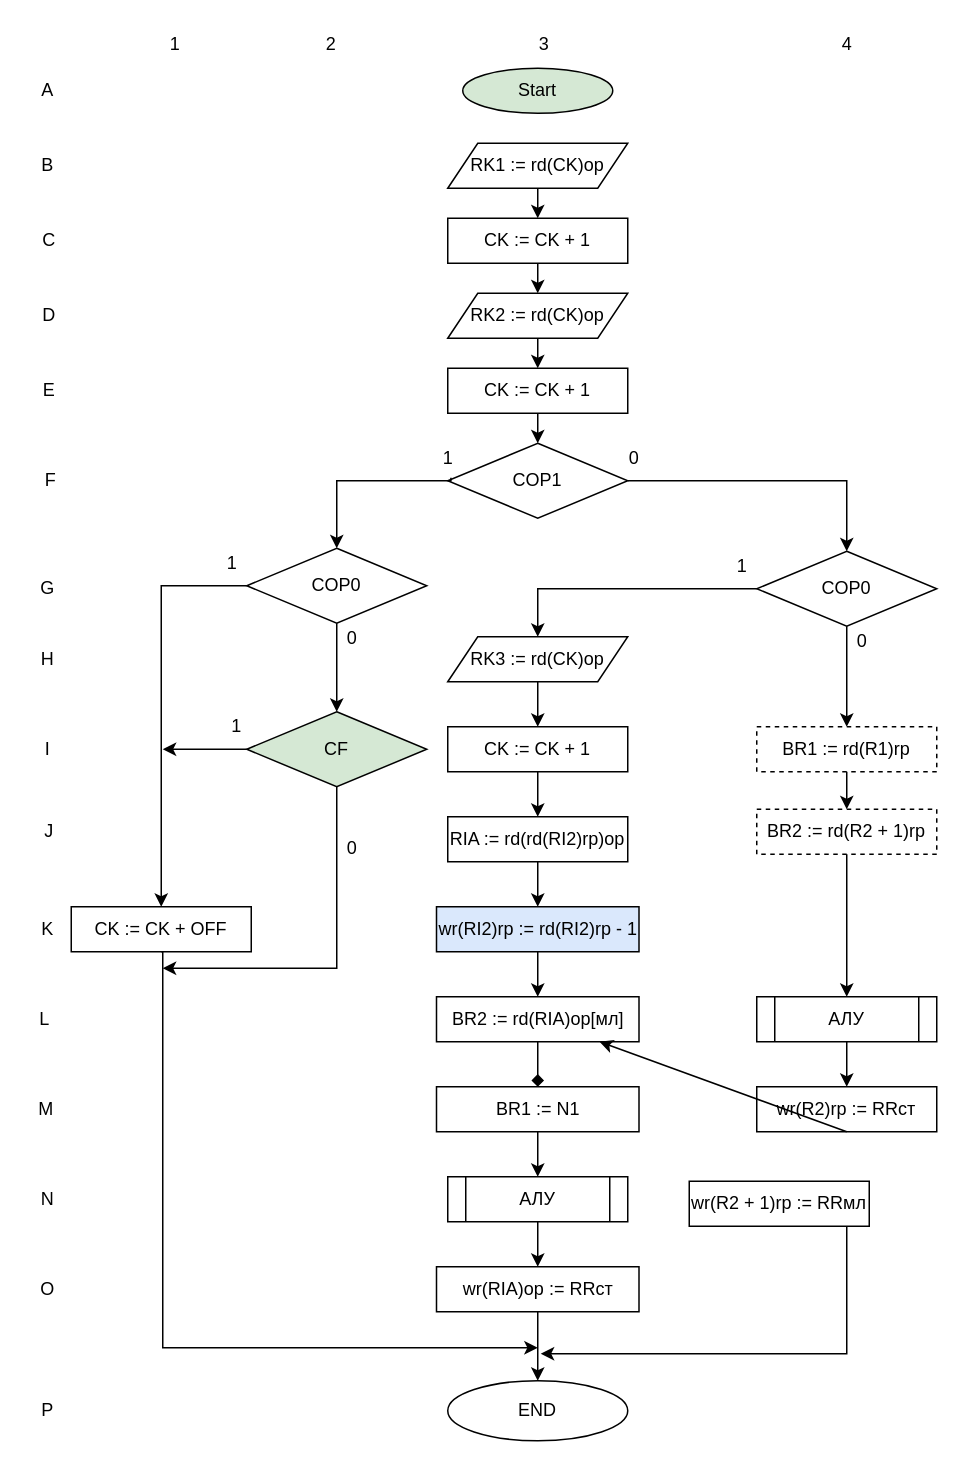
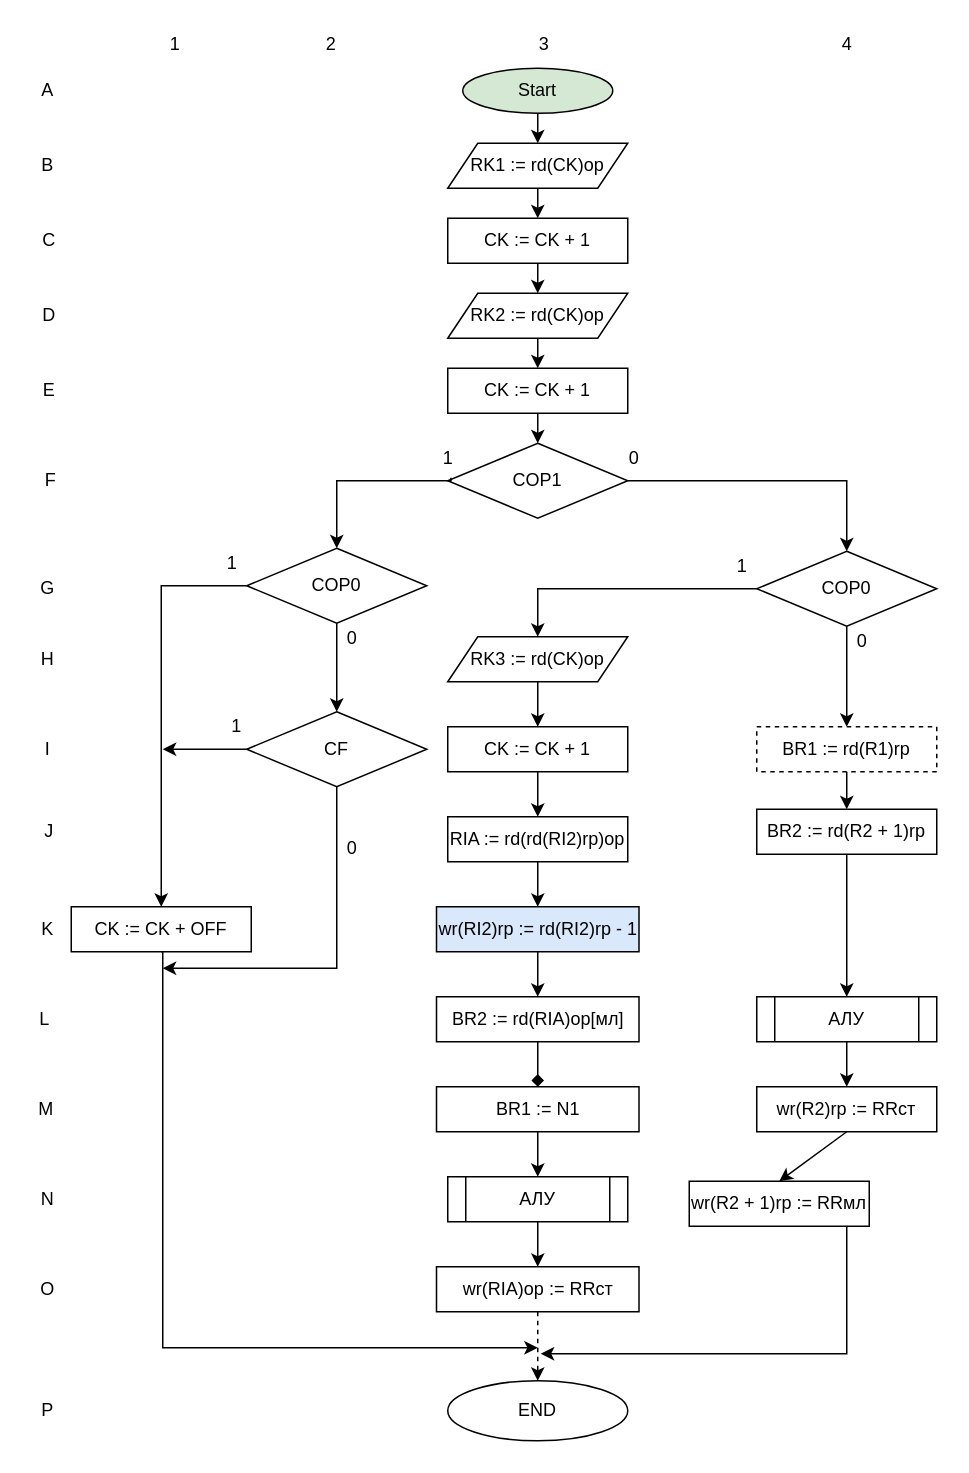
none -> (538, 123)
(337, 749) -> (337, 749)
(847, 832) -> (847, 832)
(728, 1089) -> (817, 1154)
(538, 1340) -> (538, 1340)
